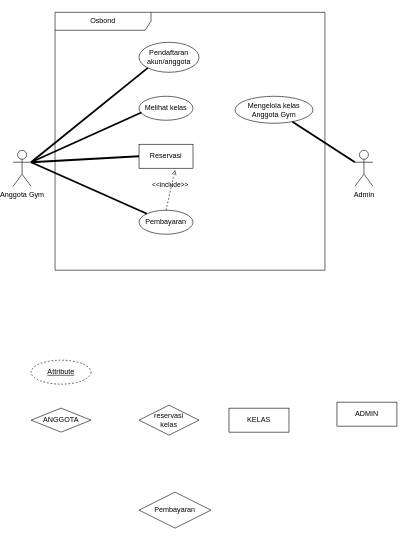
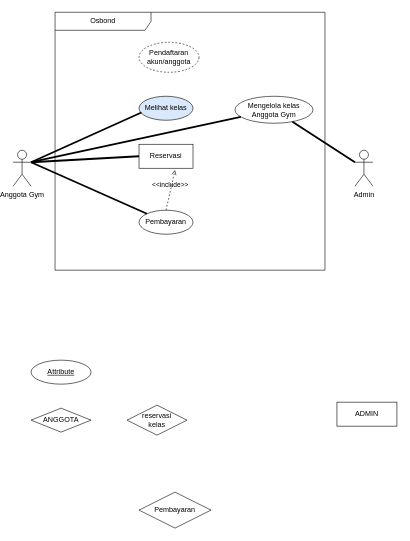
(169, 57) -> (169, 57)
(166, 108) -> (166, 108)
(92, 113) -> (140, 139)
(61, 372) -> (61, 372)
(169, 420) -> (157, 420)
(259, 420) -> none
